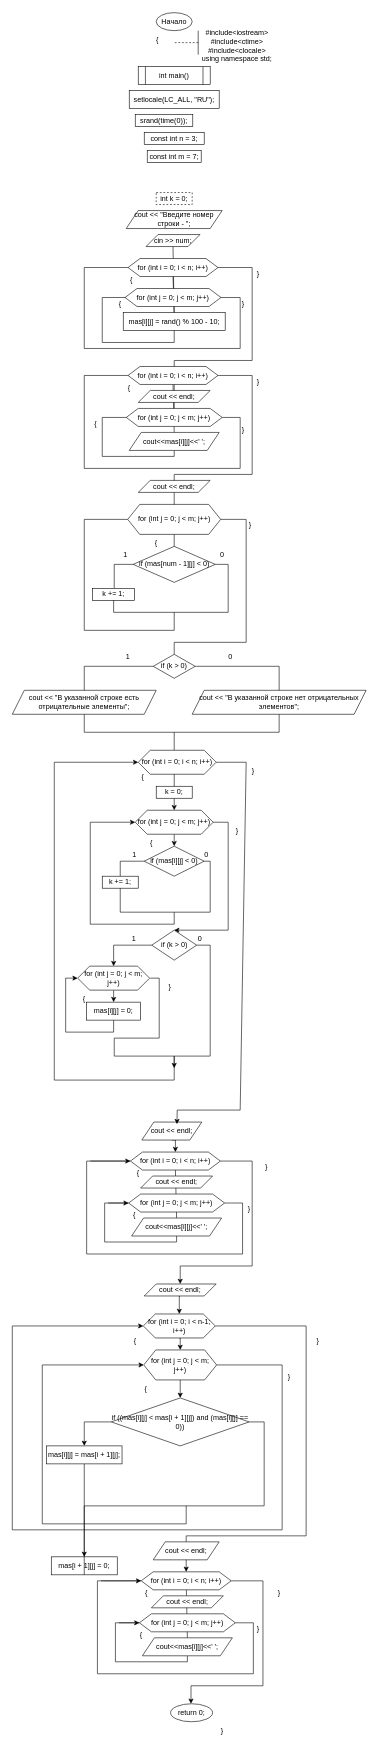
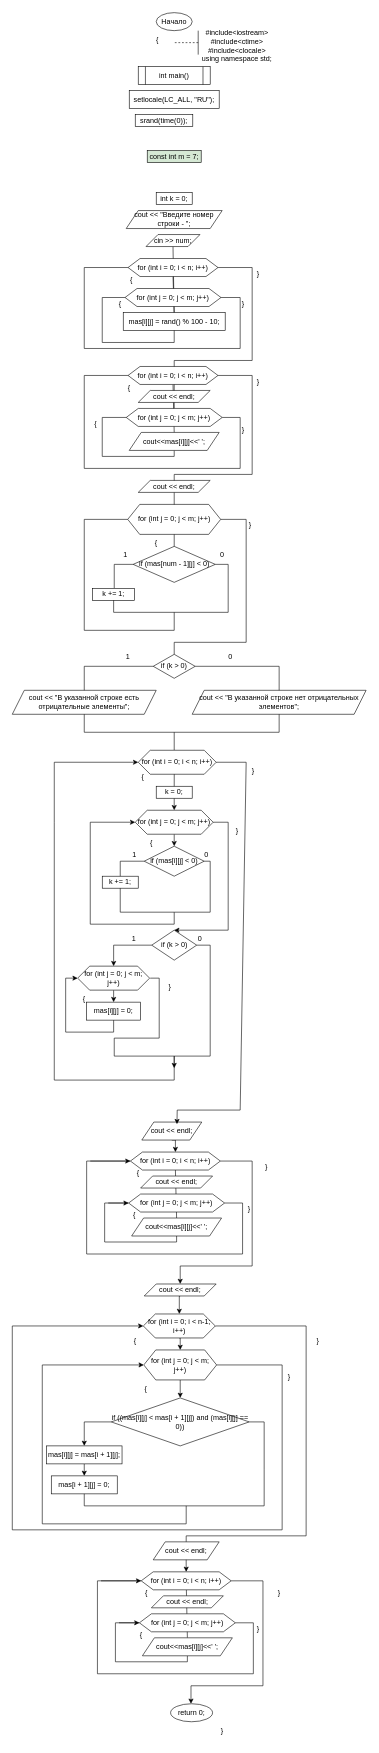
(174, 138) -> none
(174, 156) -> (174, 156)
(174, 198) -> (174, 198)
(84, 1566) -> (84, 1485)
